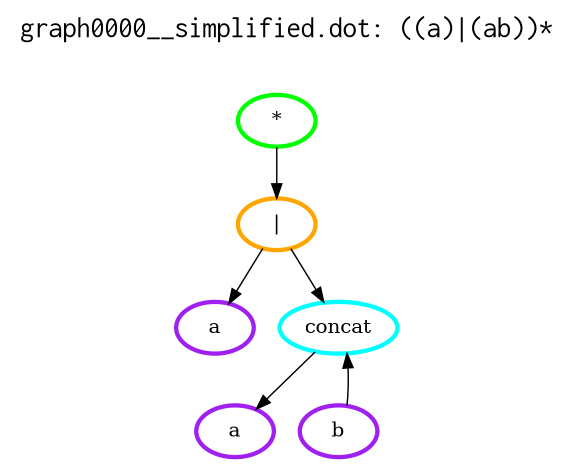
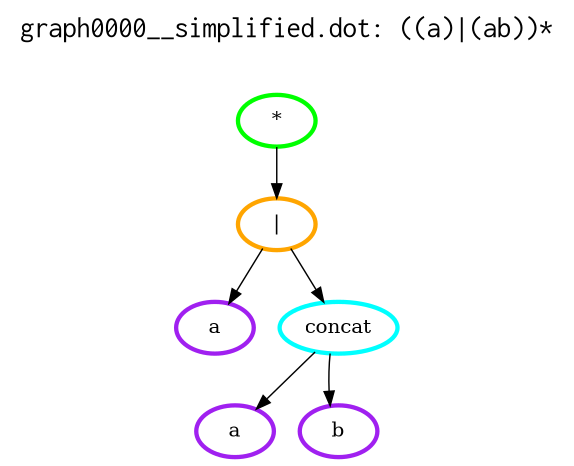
(348, 387) -> (329, 372)
